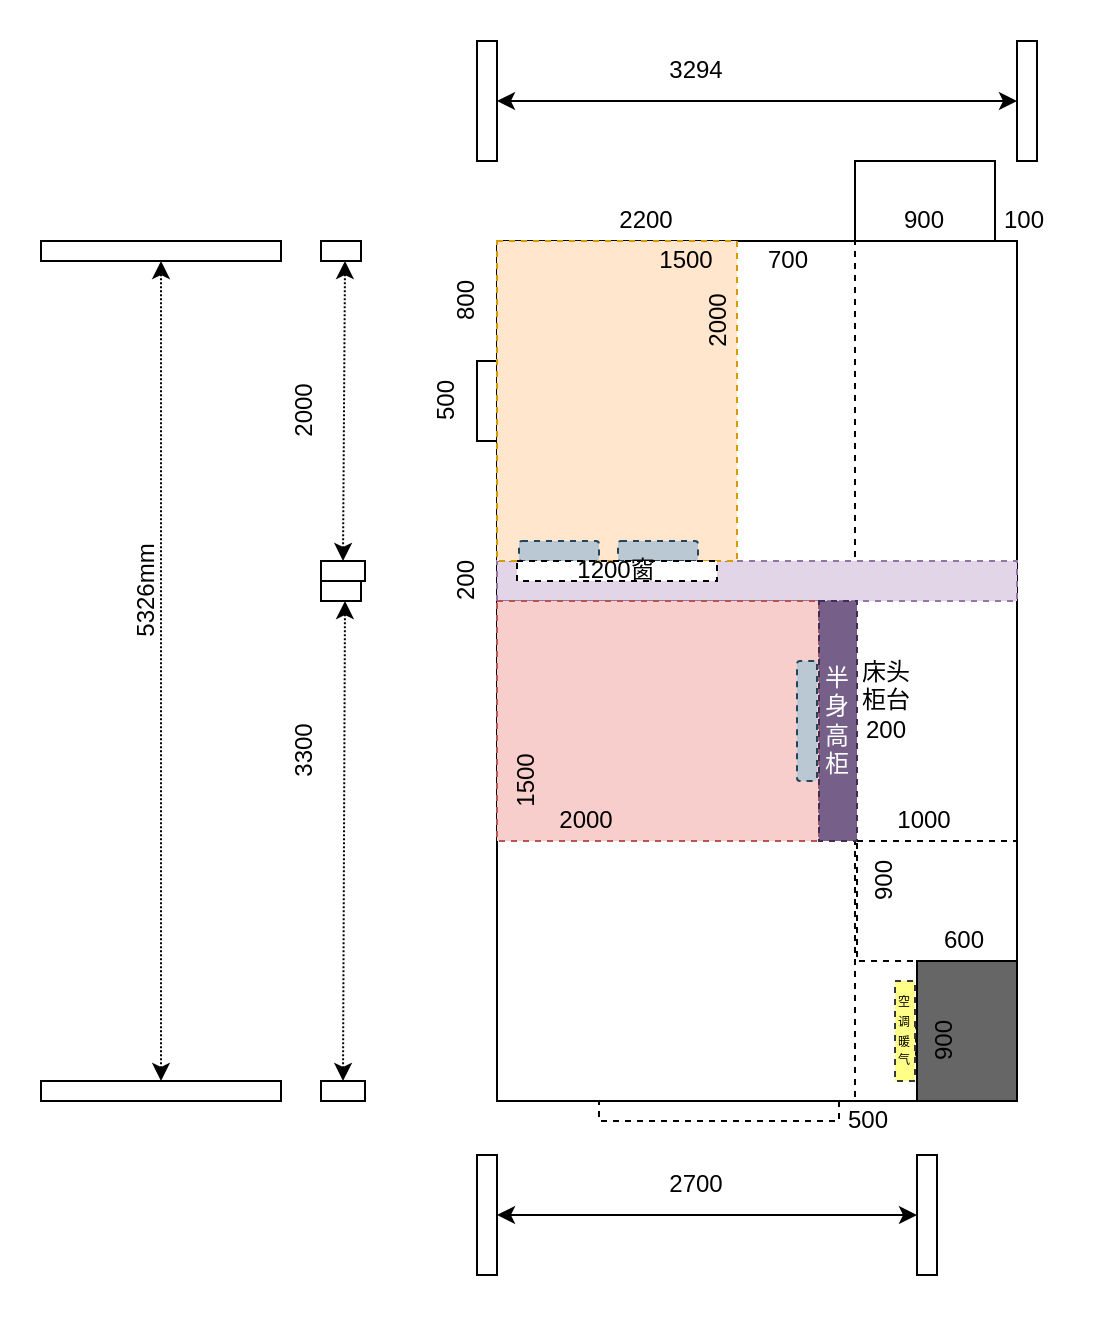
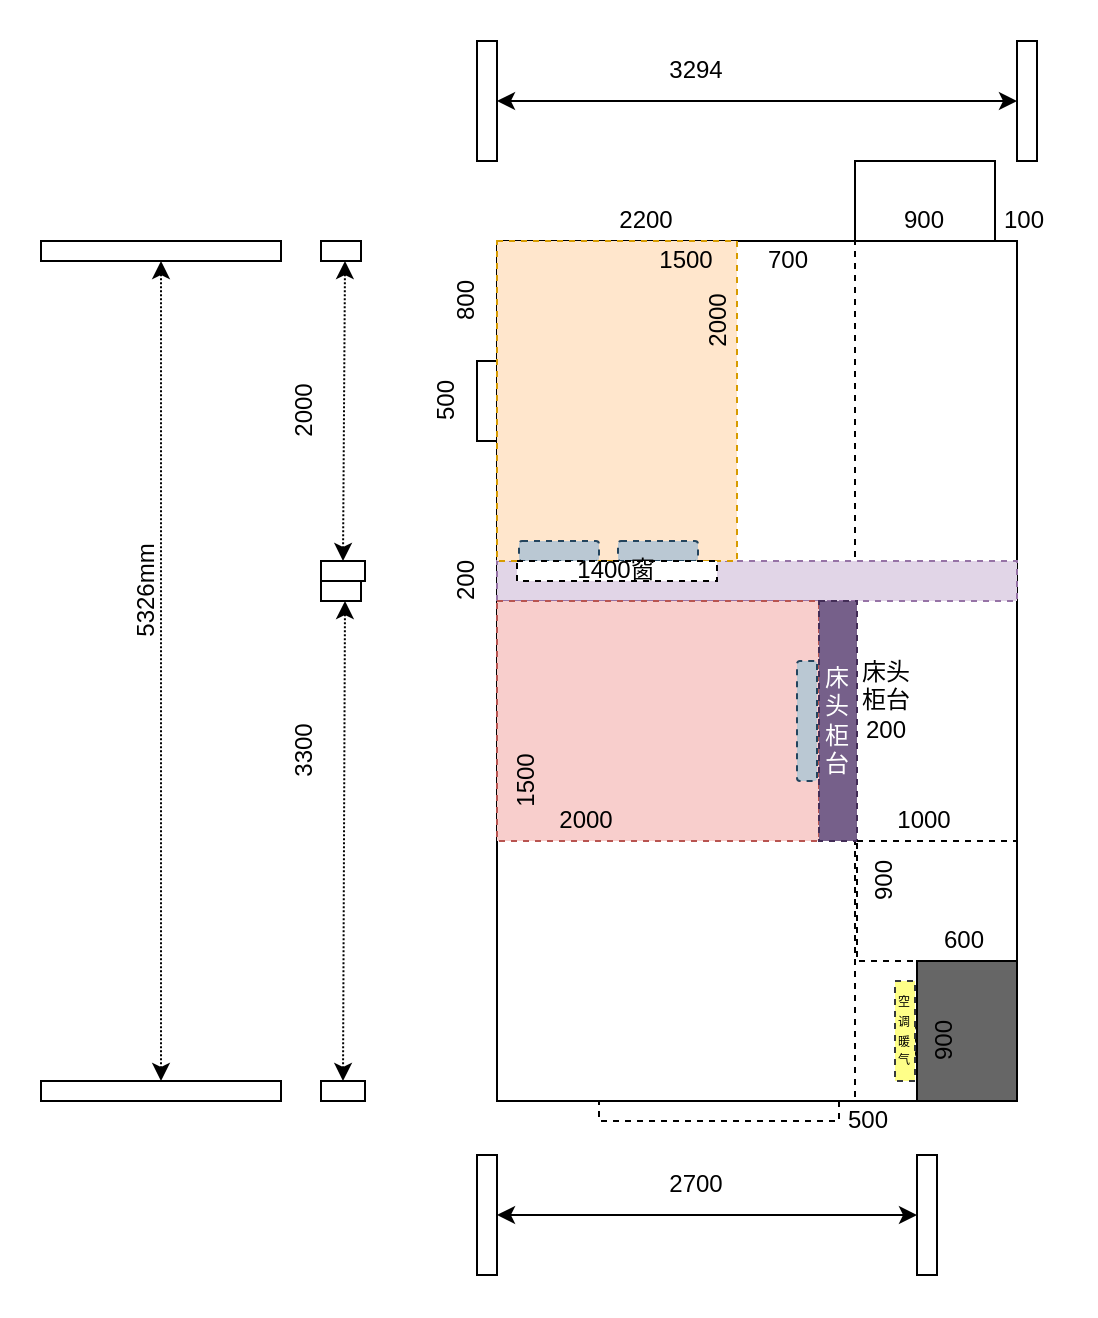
(617, 571) -> (617, 571)
(838, 721) -> (838, 721)
